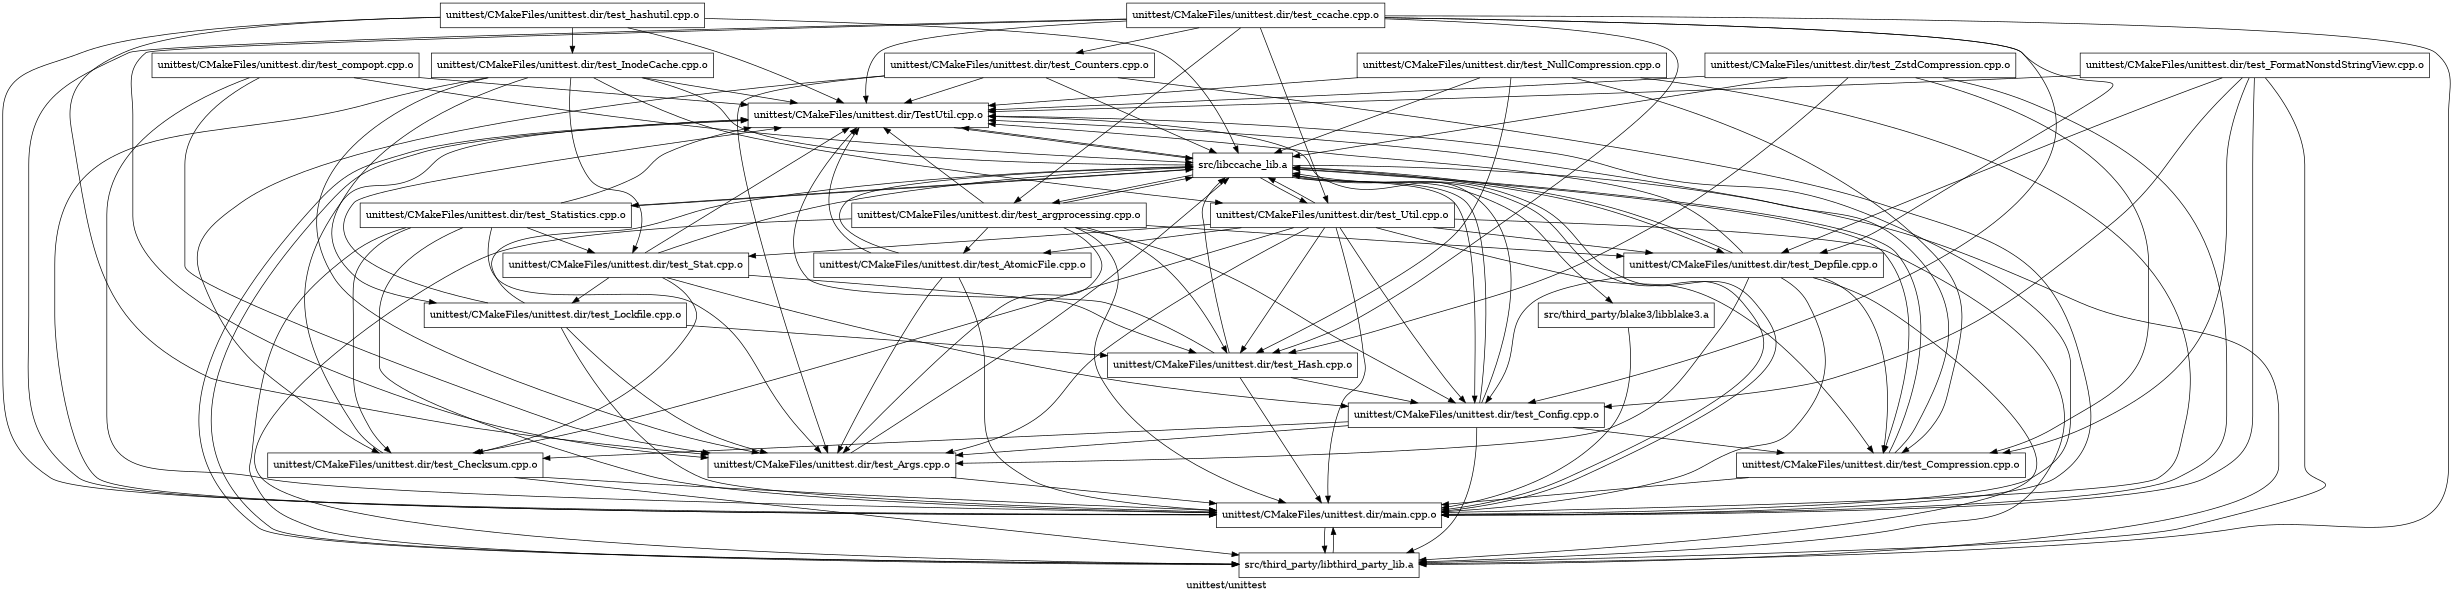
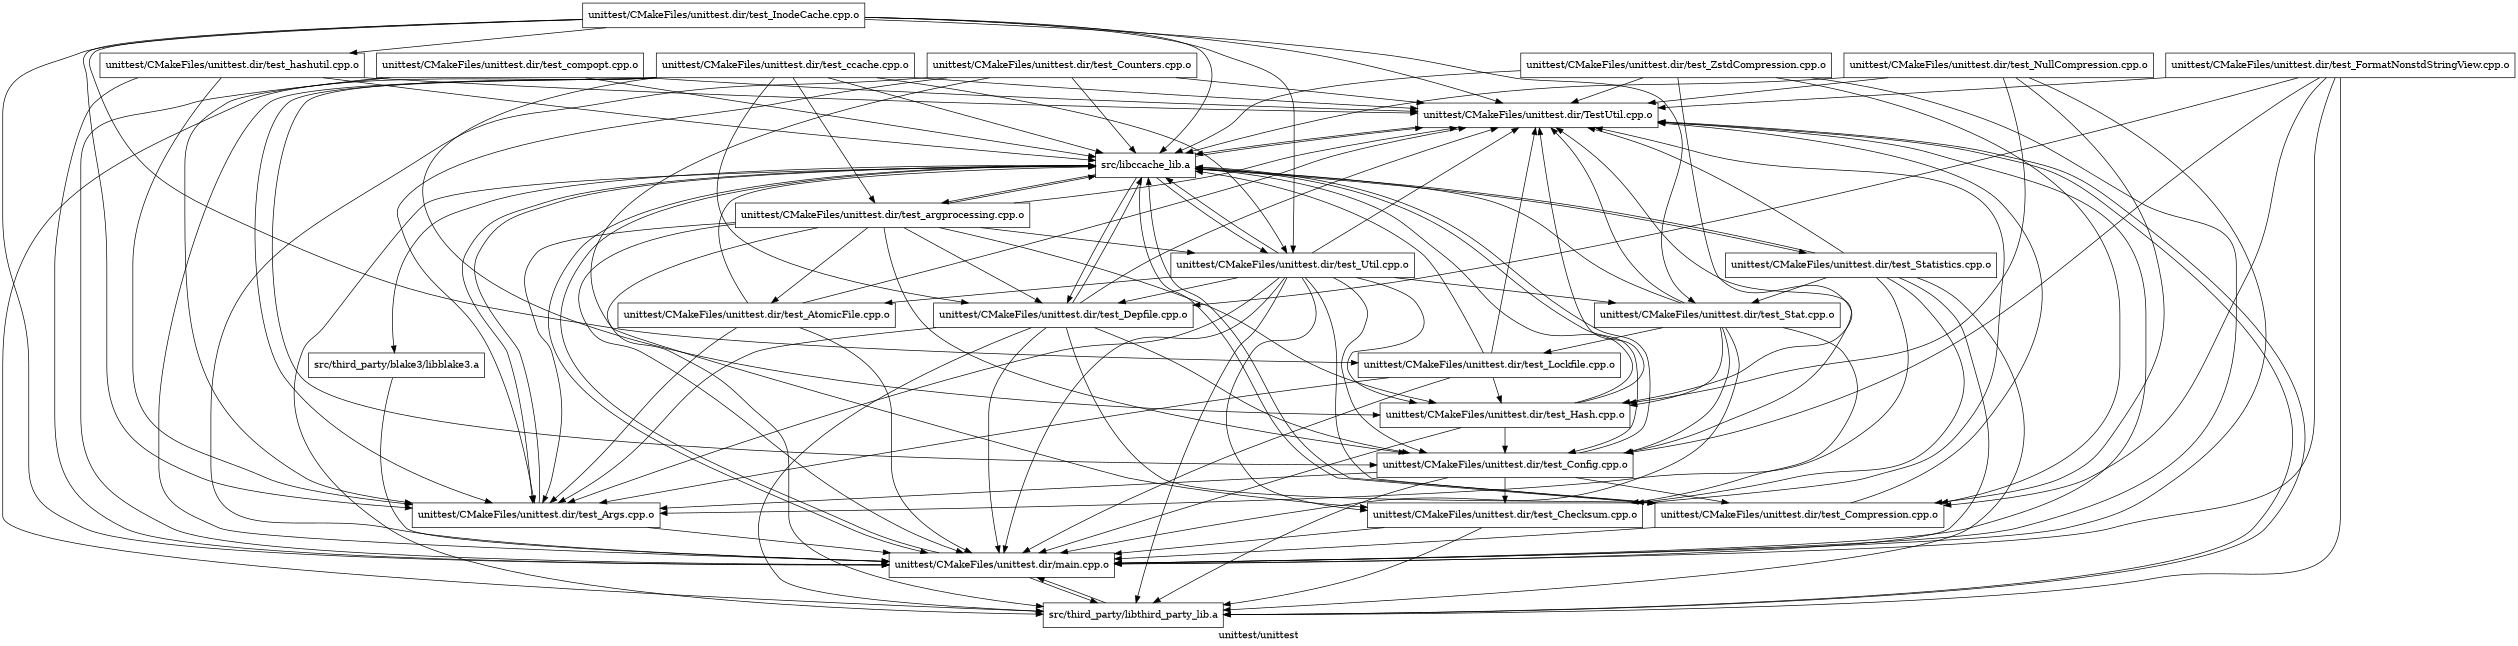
(572, 39) -> (481, 40)
(1141, 40) -> (962, 114)
none -> (1412, 192)
none -> (509, 214)
none -> (1084, 240)
none -> (1589, 493)
